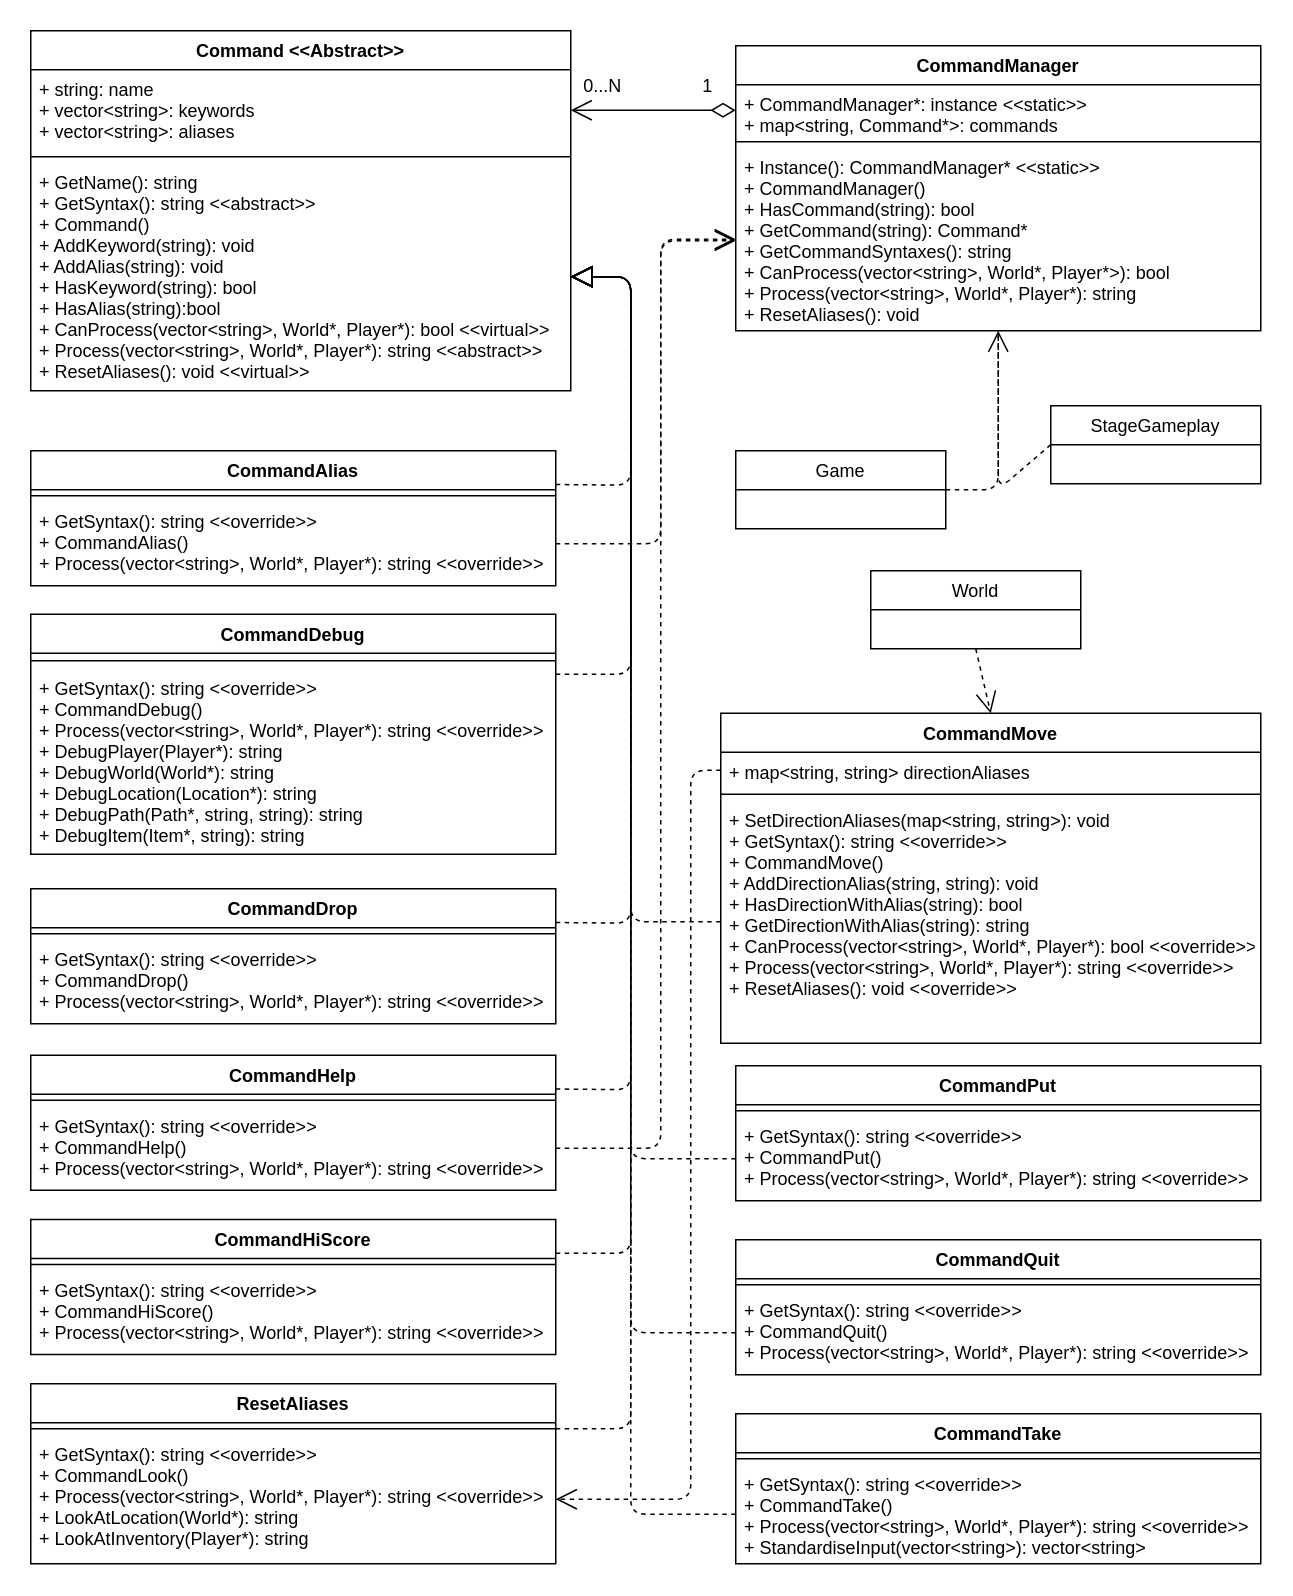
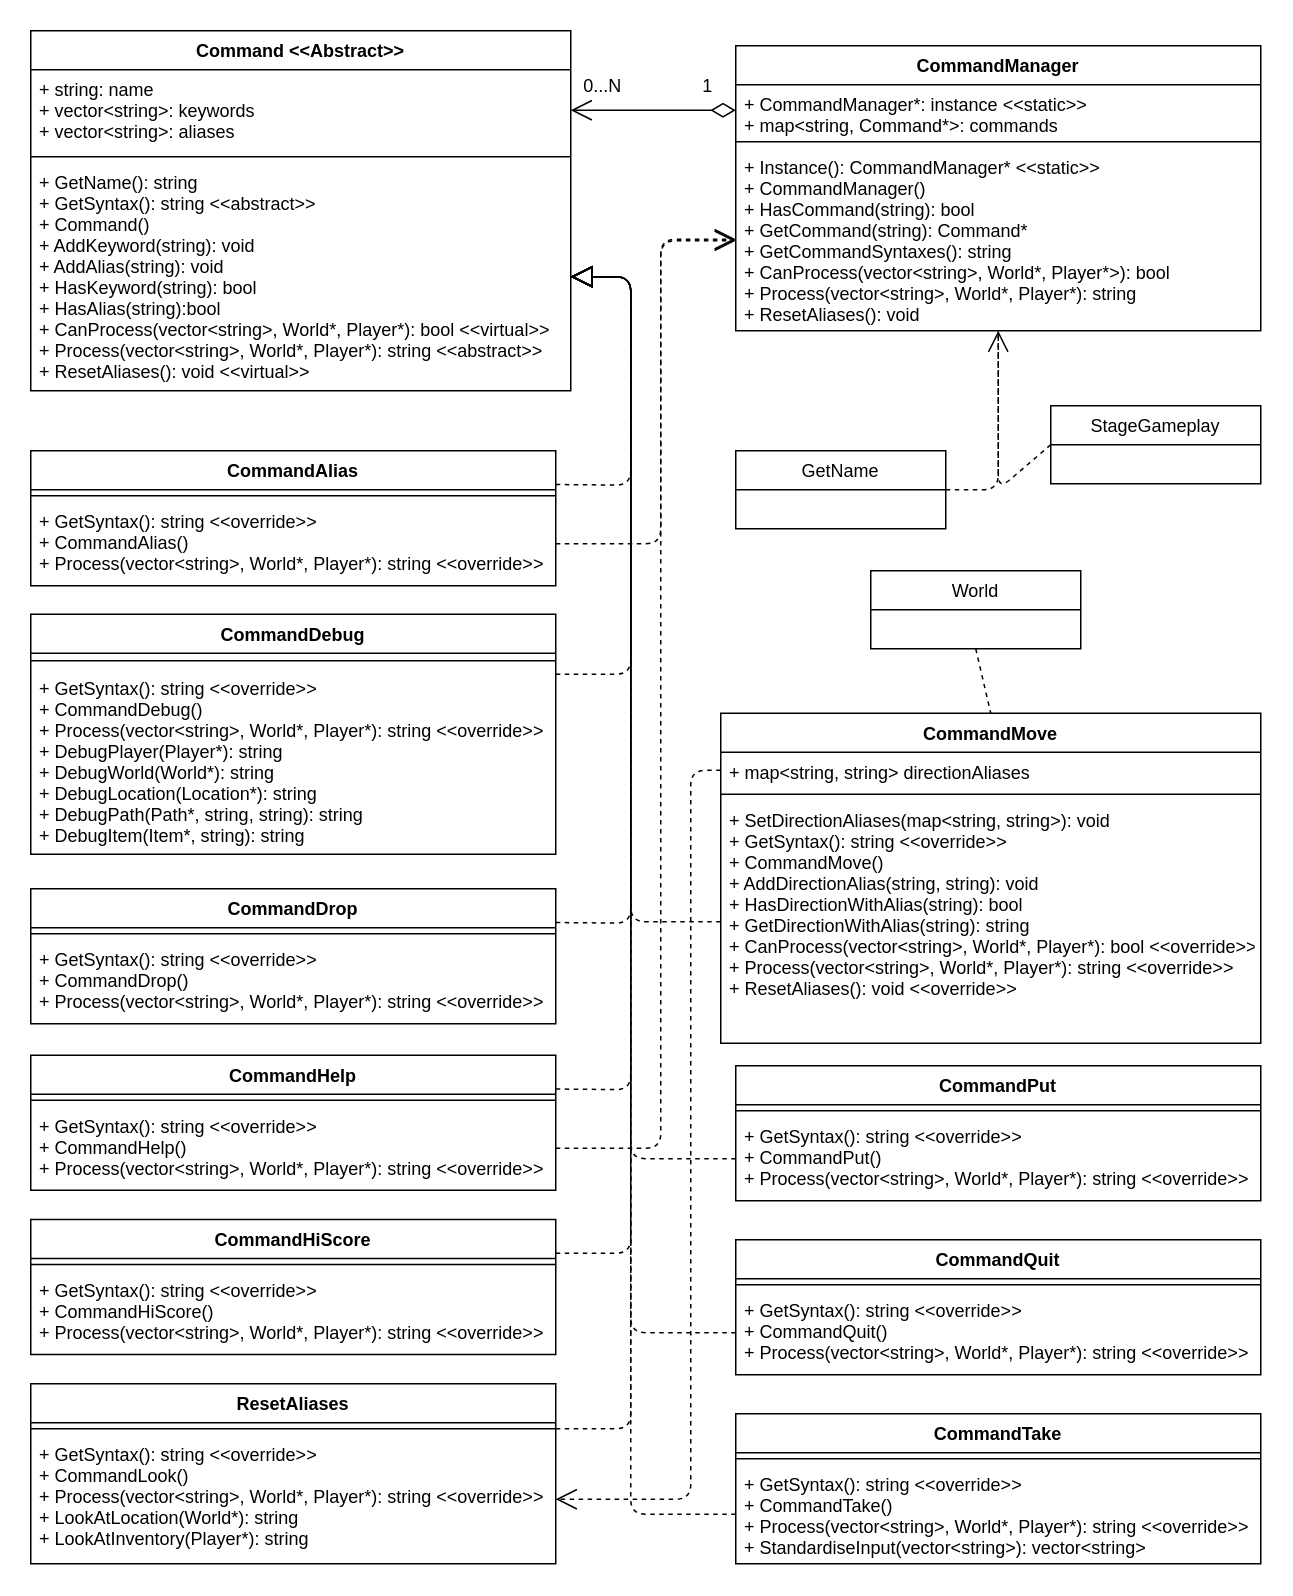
(840, 471) -> (840, 471)
(989, 707) -> (989, 707)
